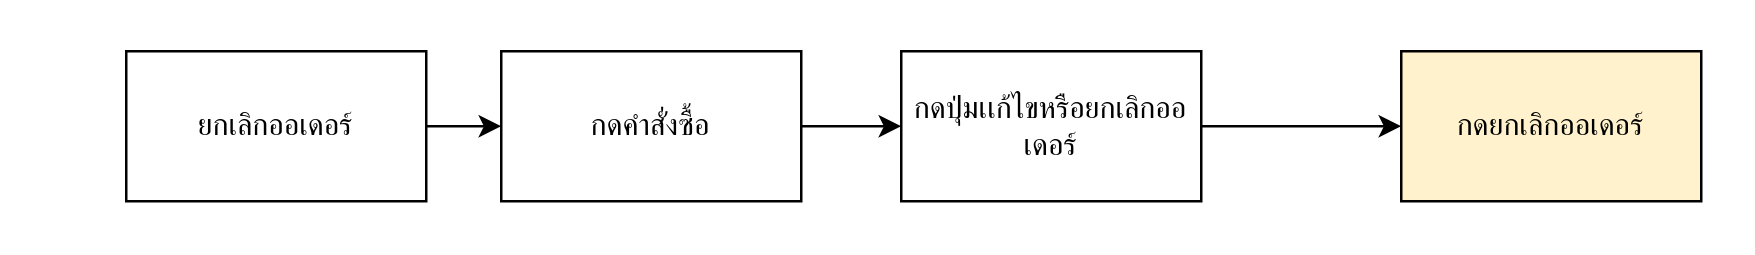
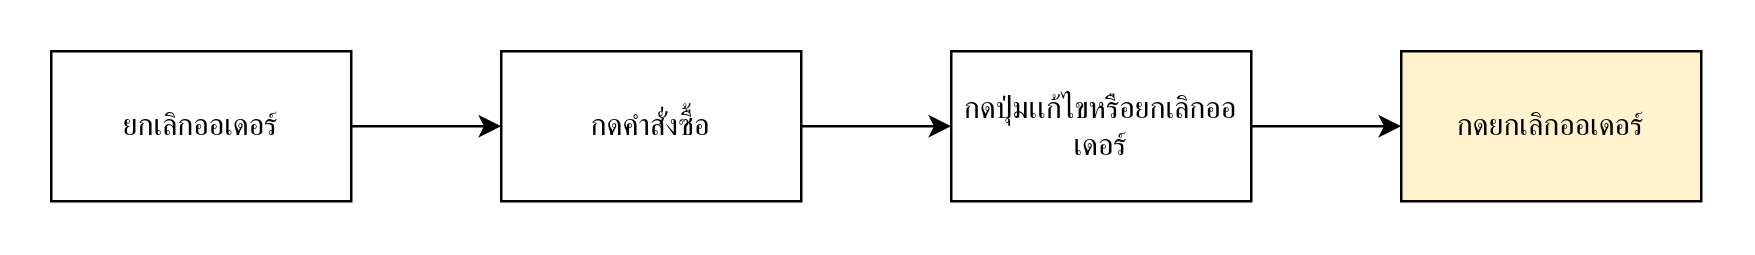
(276, 126) -> (201, 126)
(1051, 126) -> (1101, 126)
